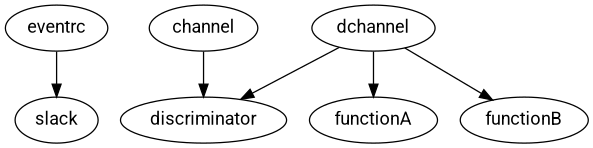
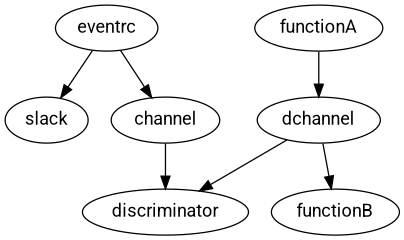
(373, 68) -> (319, 68)
none -> (133, 69)
